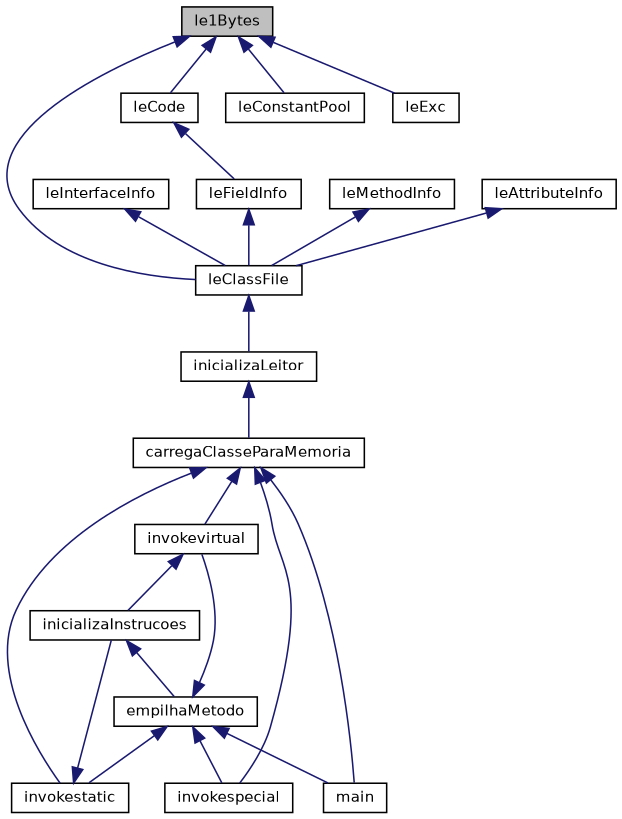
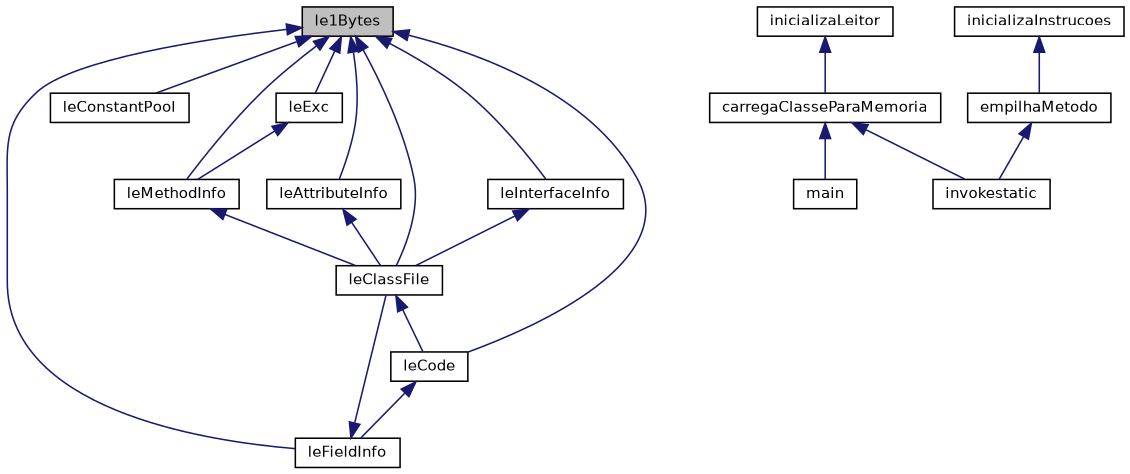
none -> (476, 101)
none -> (247, 108)
none -> (356, 117)
none -> (236, 155)
none -> (7, 234)
(249, 332) -> (413, 331)
(196, 539) -> none
(94, 704) -> none
(277, 758) -> none
(229, 798) -> none
